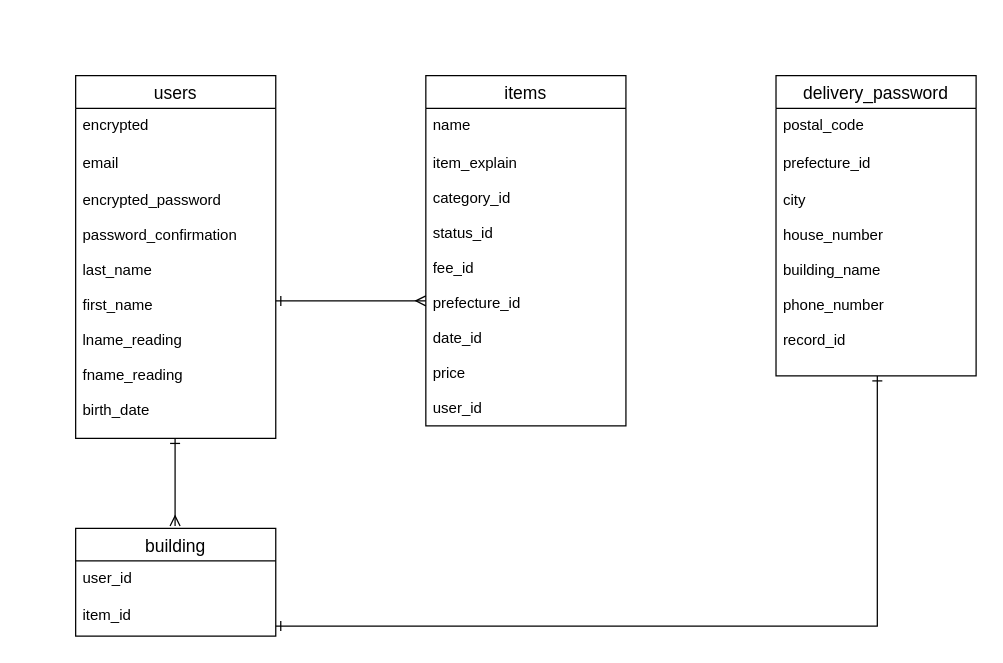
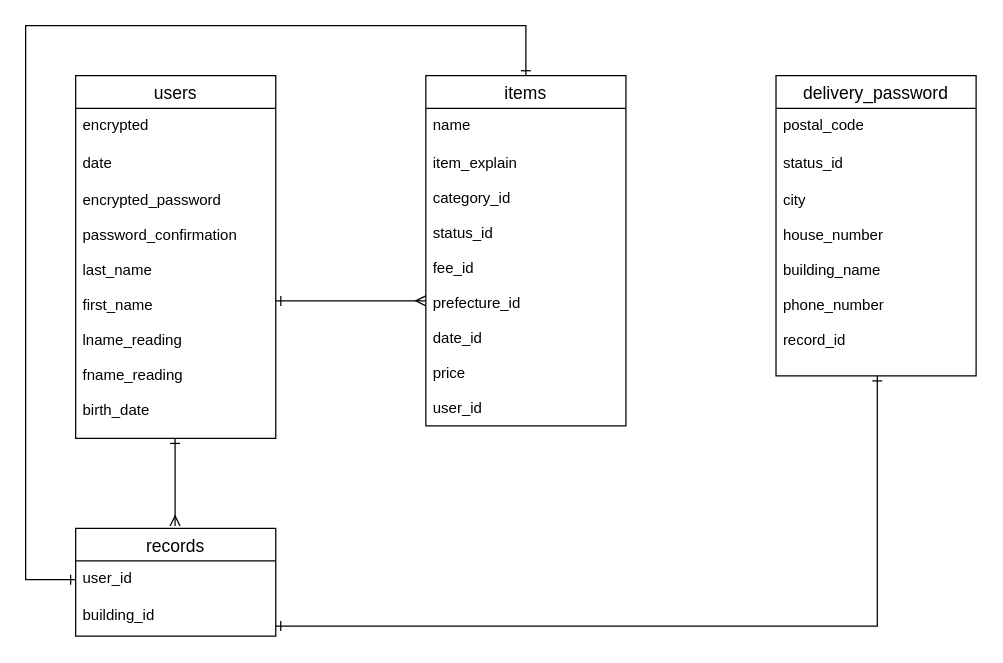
none -> (26, 51)
(100, 163) -> (99, 163)
(835, 163) -> (818, 163)
(175, 545) -> (175, 545)
(108, 615) -> (121, 615)
